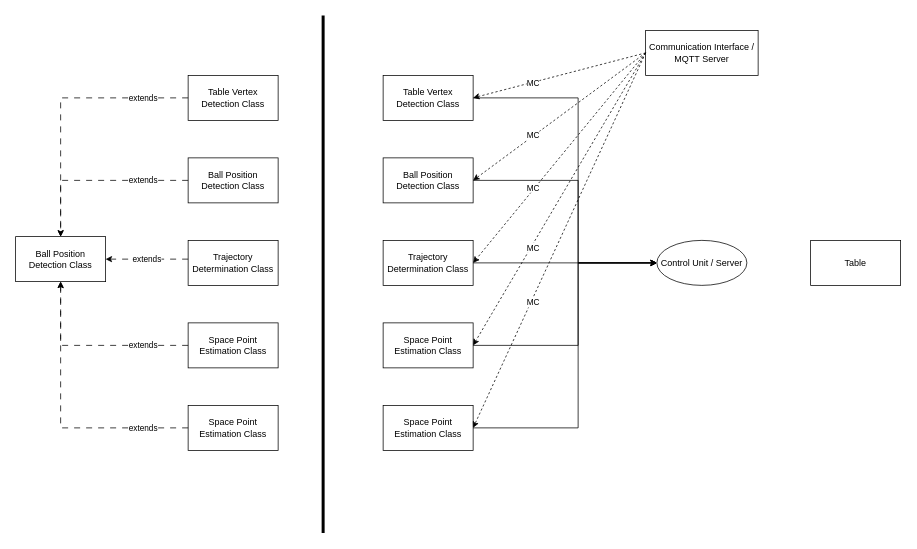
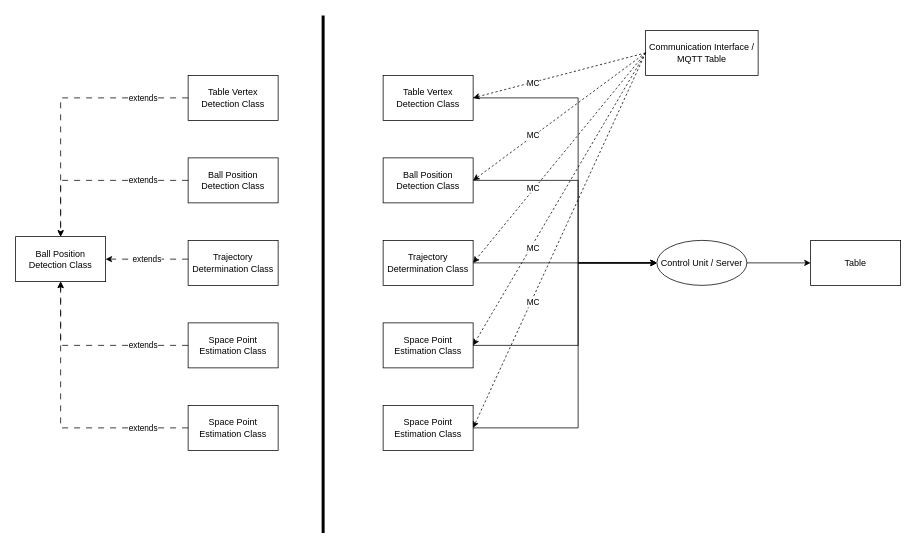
(702, 53) -> (702, 53)
none -> (804, 263)
